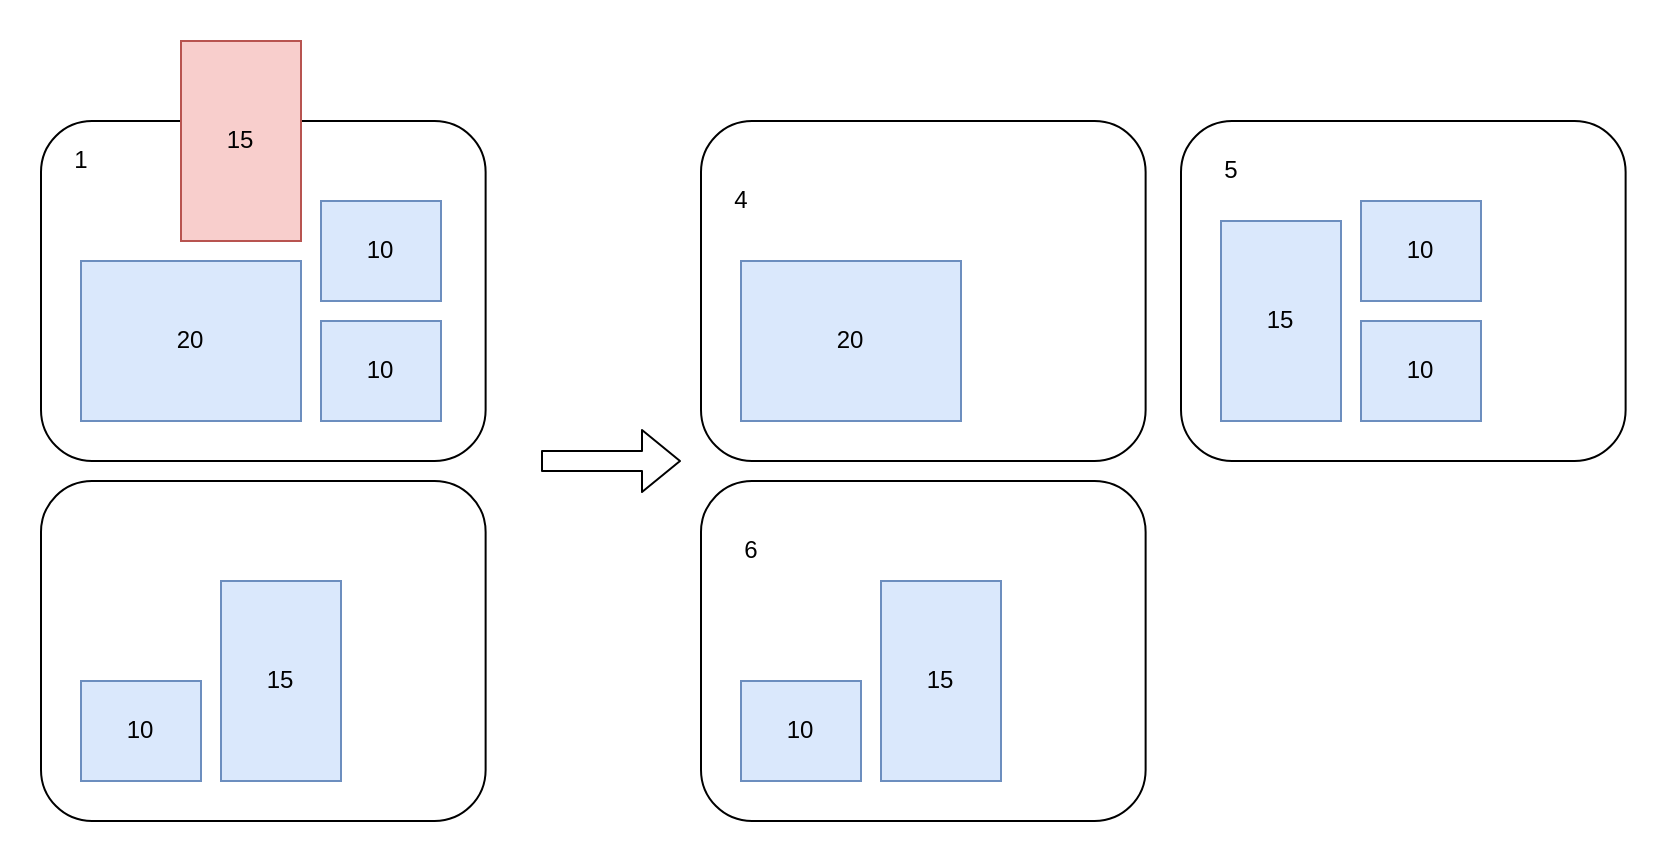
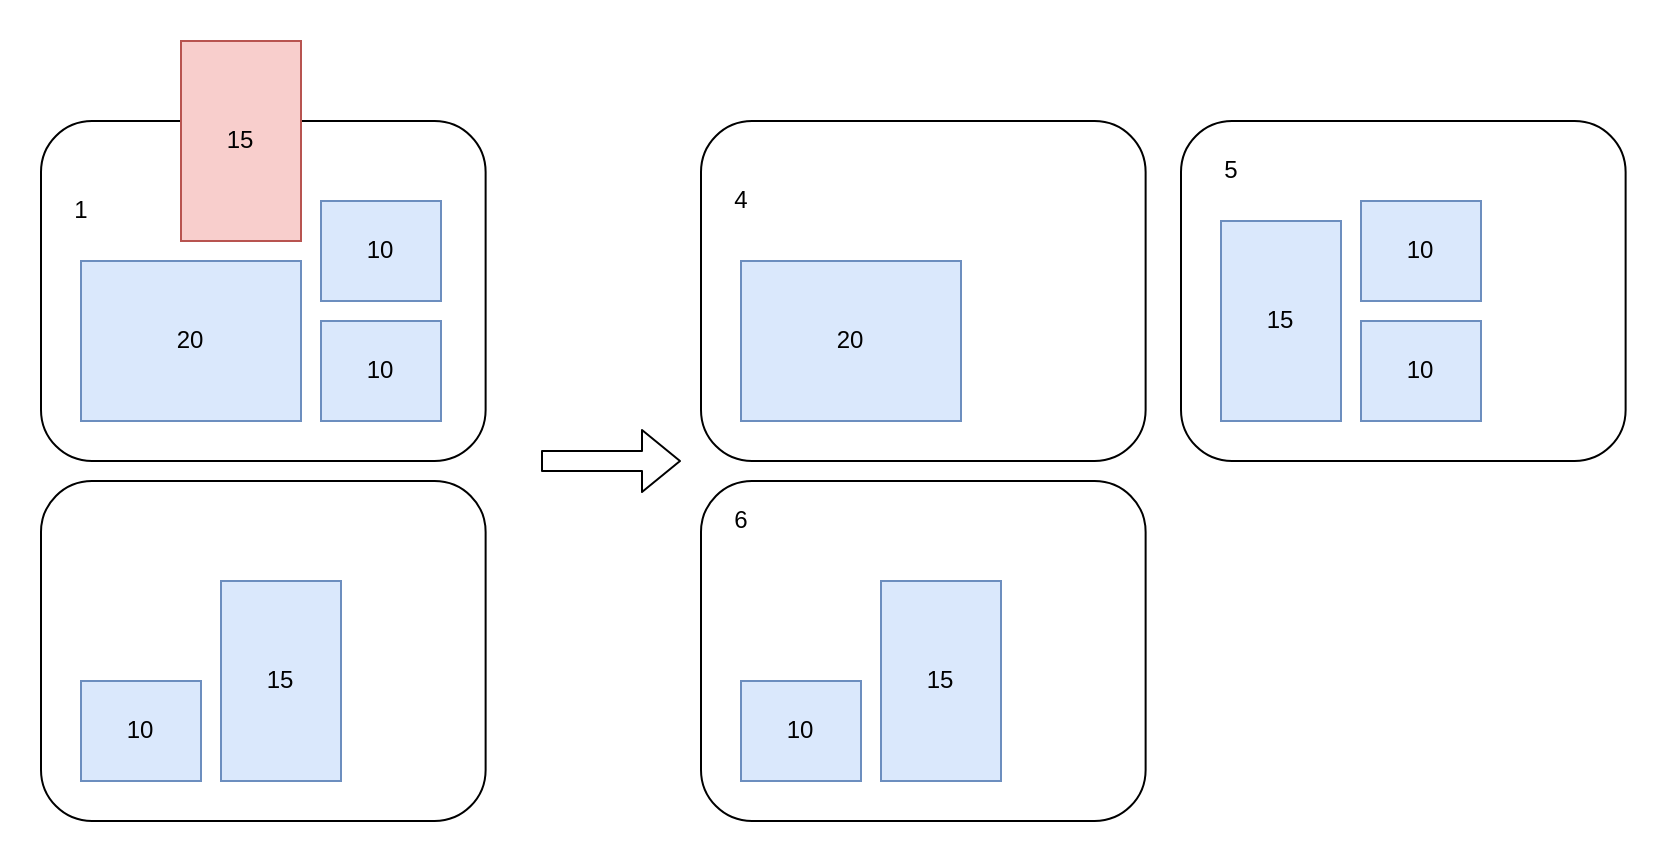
(81, 161) -> (81, 211)
(751, 551) -> (741, 521)
